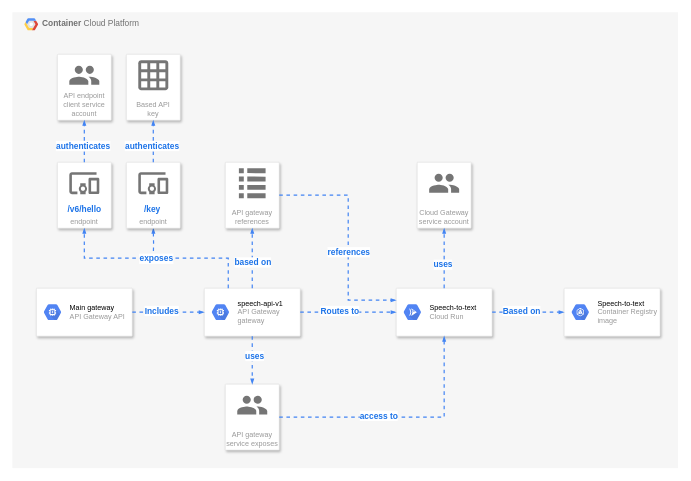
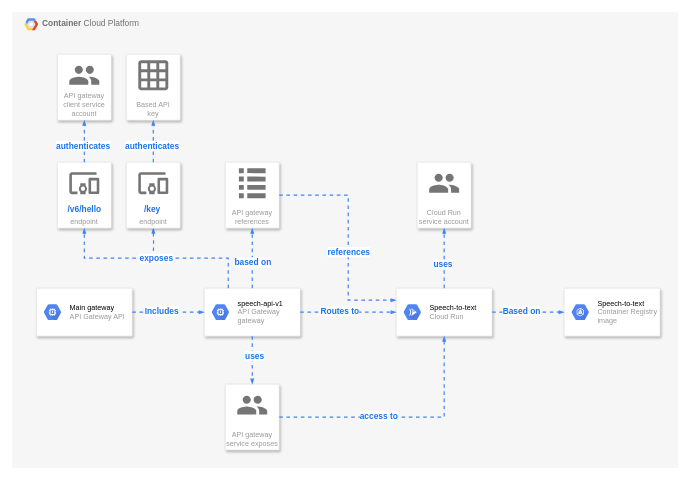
(84, 104) -> (84, 104)
(444, 212) -> (444, 212)
